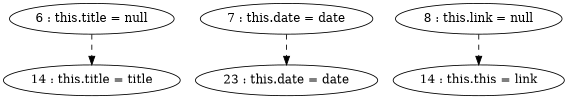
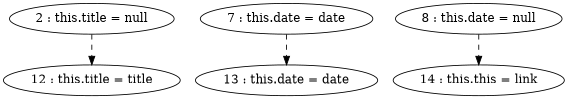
(92, 19) -> (92, 19)
(479, 19) -> (479, 19)
(92, 80) -> (92, 80)
(287, 80) -> (287, 80)
